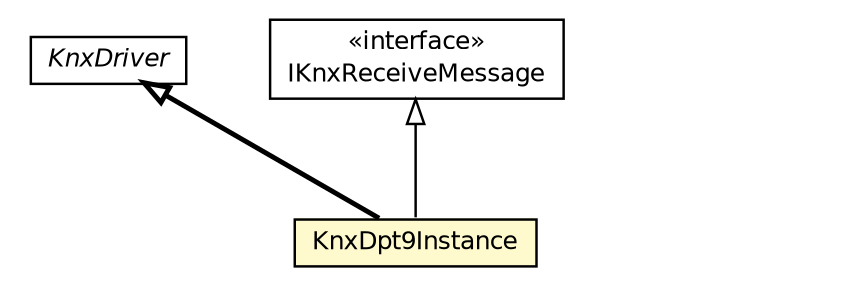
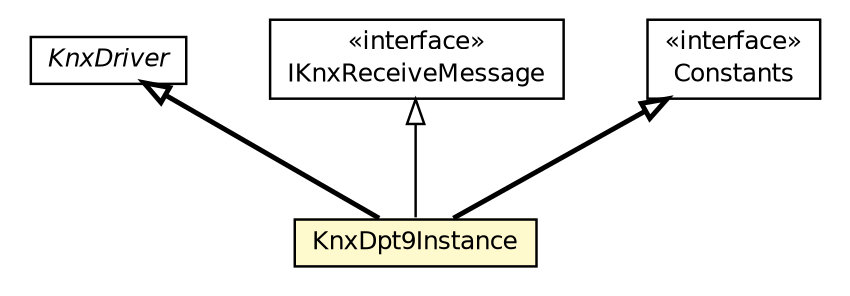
none -> (734, 59)
